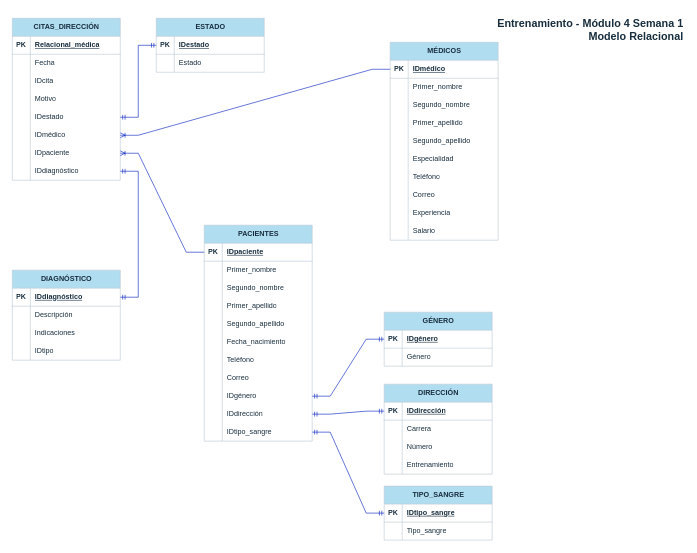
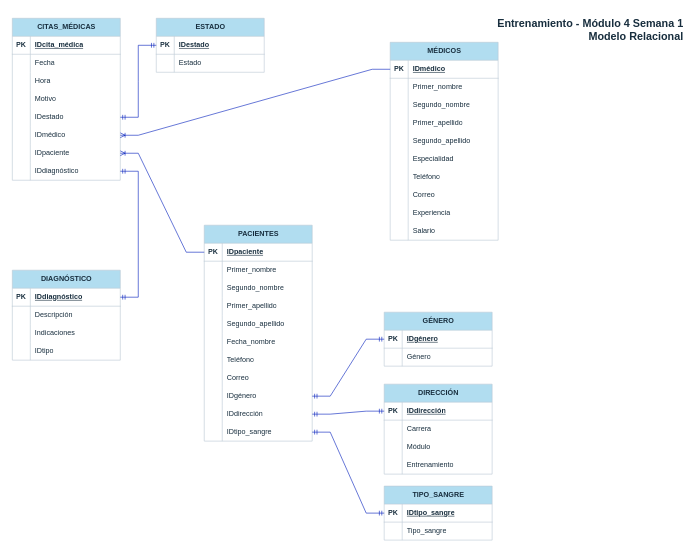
(67, 27) -> (67, 27)
(66, 45) -> (59, 45)
(46, 81) -> (43, 81)
(257, 342) -> (251, 342)
(419, 447) -> (418, 447)
